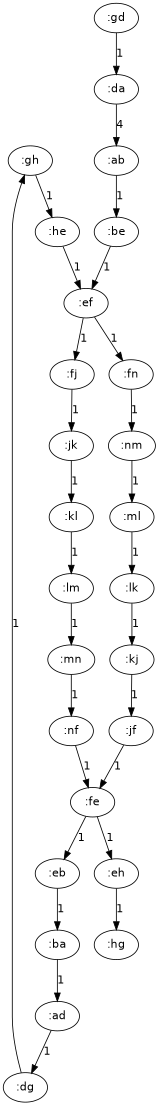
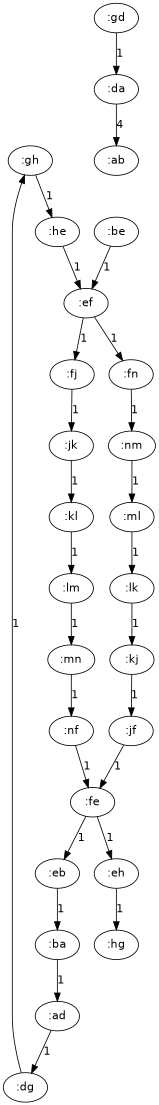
(116, 192) -> none
